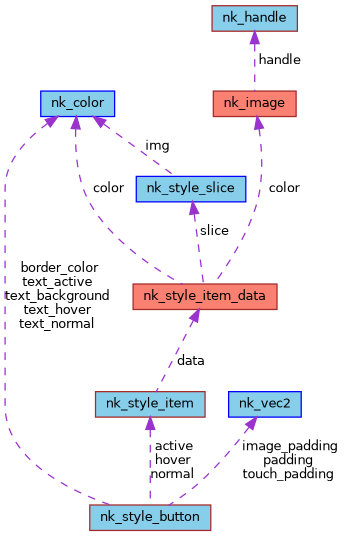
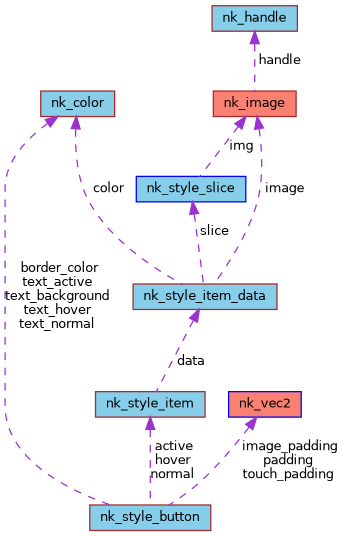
(78, 104) -> (78, 104)
(140, 150) -> (219, 152)
(283, 189) -> (283, 189)
(205, 297) -> (205, 297)
(265, 404) -> (265, 404)
